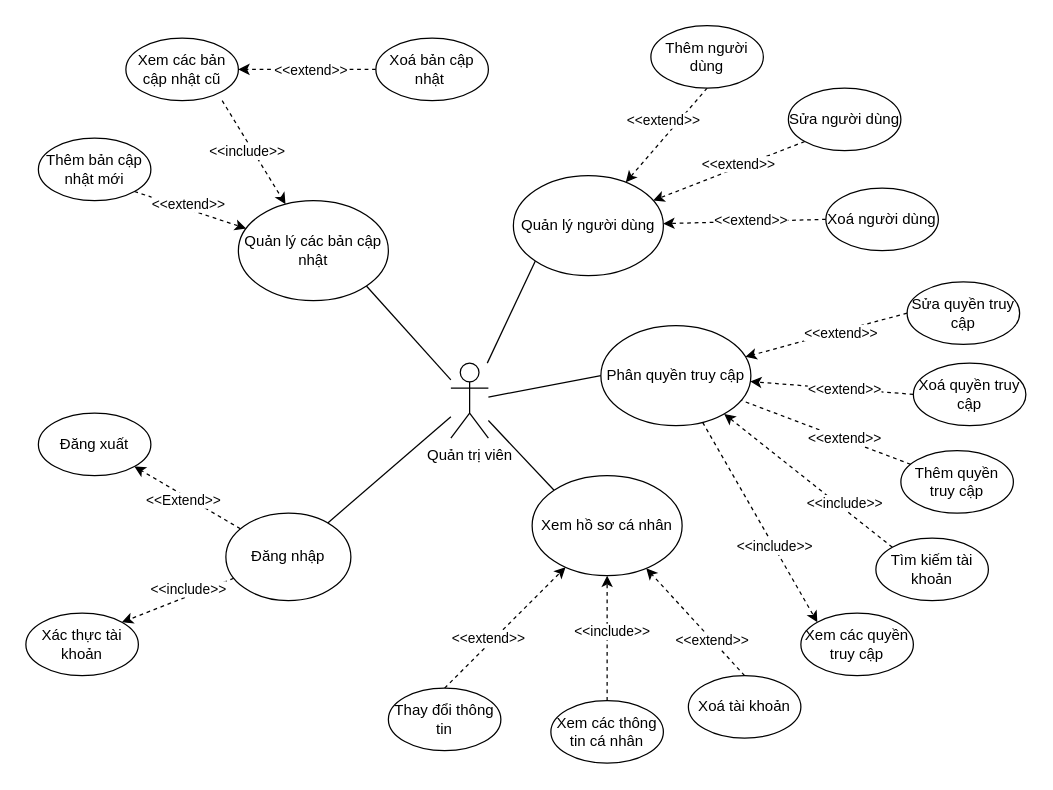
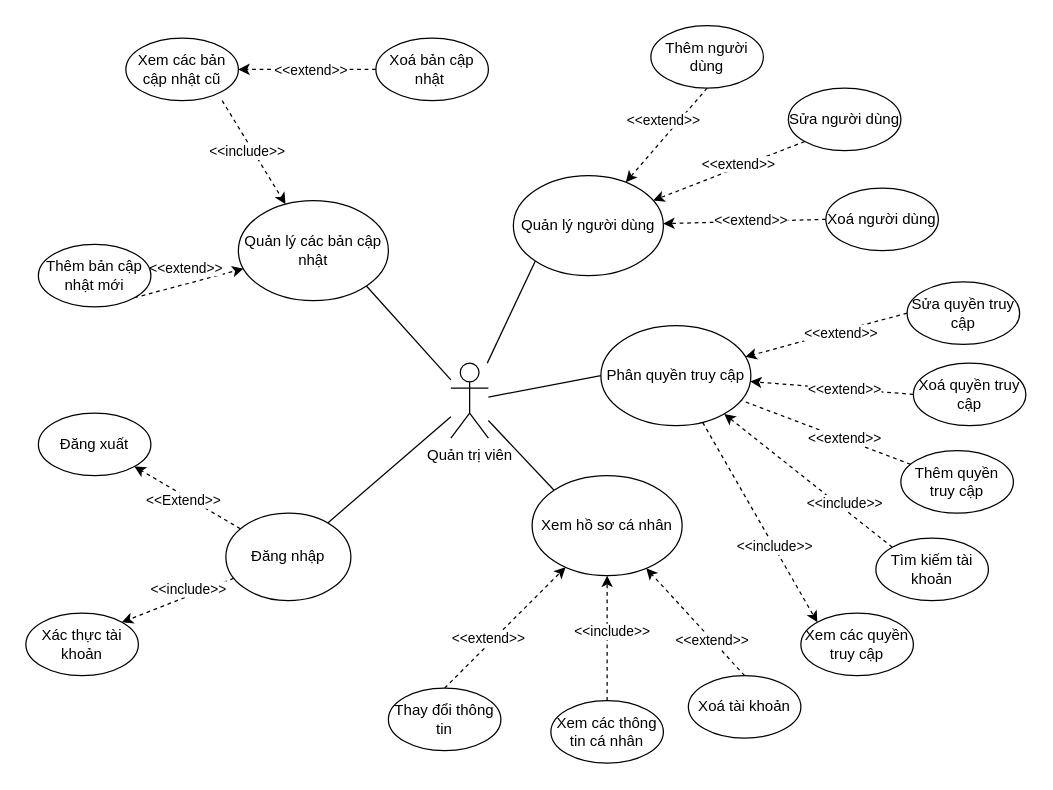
(94, 169) -> (94, 276)
